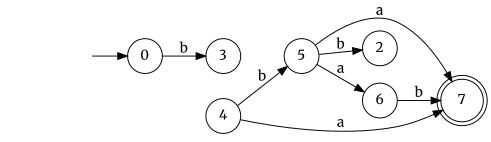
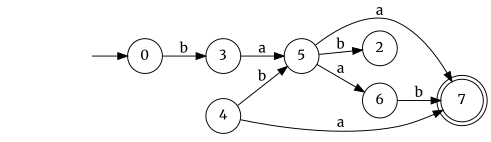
none -> (258, 56)
